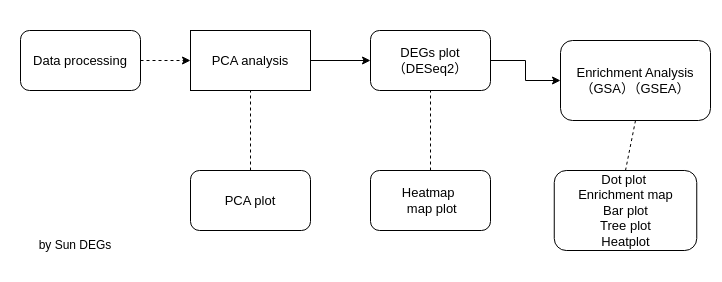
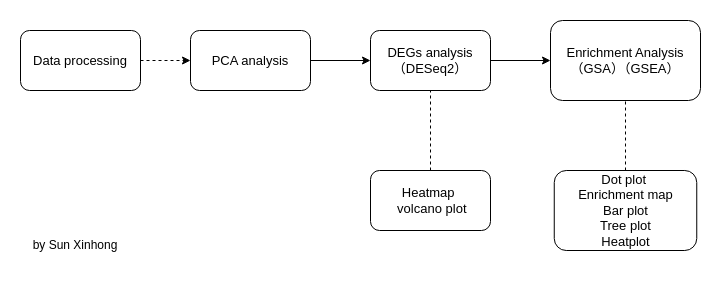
(251, 61) -> (251, 61)
(431, 61) -> (431, 61)
(636, 81) -> (626, 61)
(251, 131) -> none
(251, 201) -> none
(431, 201) -> (431, 201)
(76, 246) -> (76, 246)
